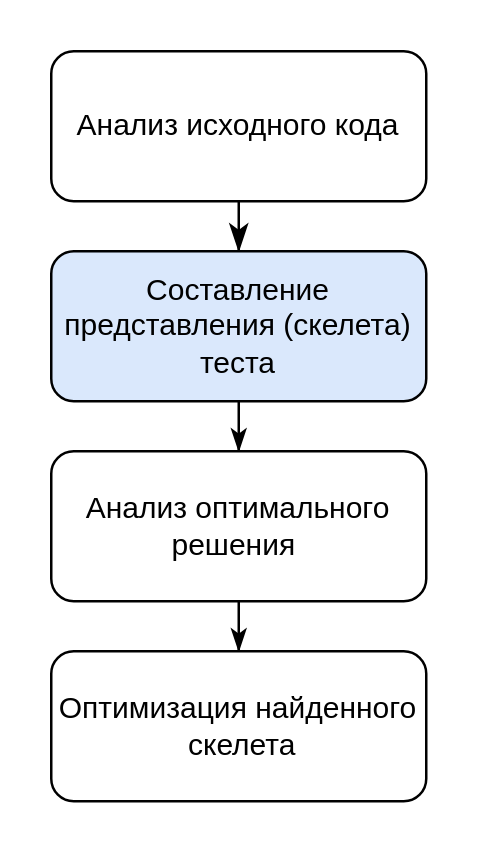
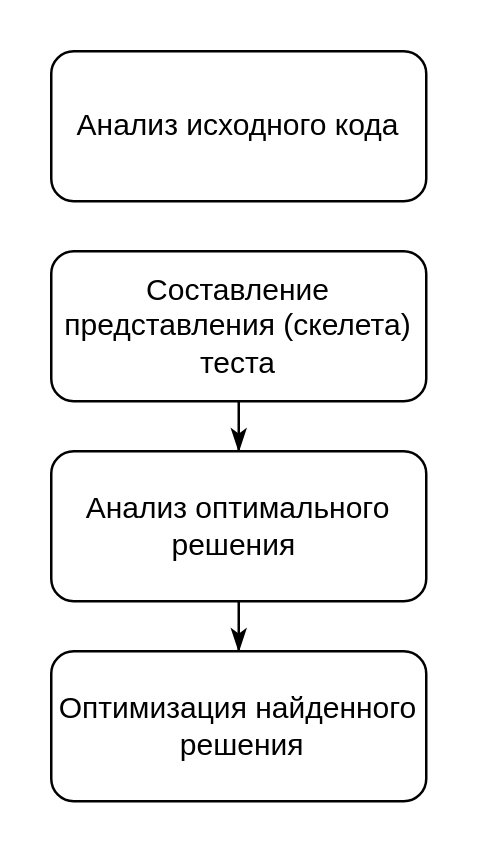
(239, 236) -> none
(239, 326) -> (239, 326)
(239, 726) -> (239, 726)
